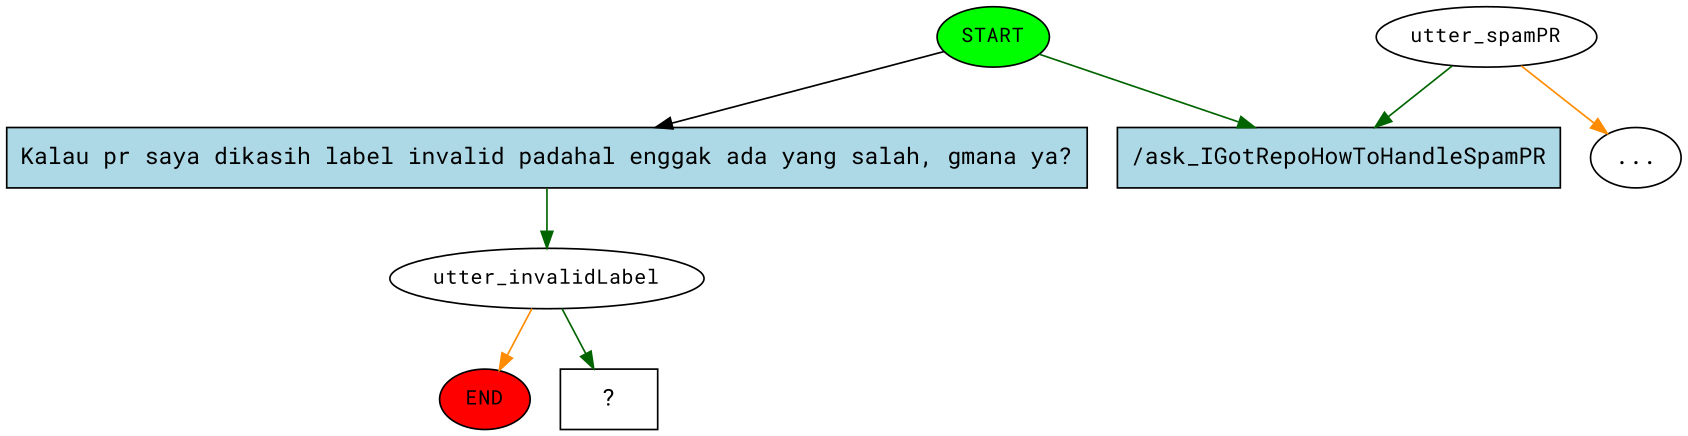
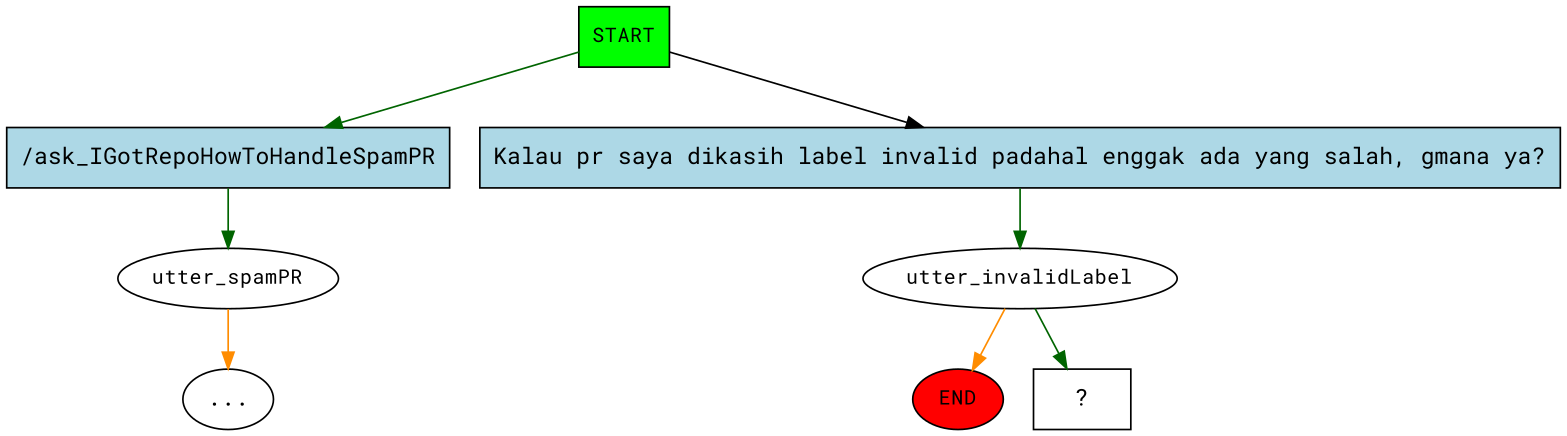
(993, 37) -> (624, 37)
(1420, 91) -> (228, 210)
